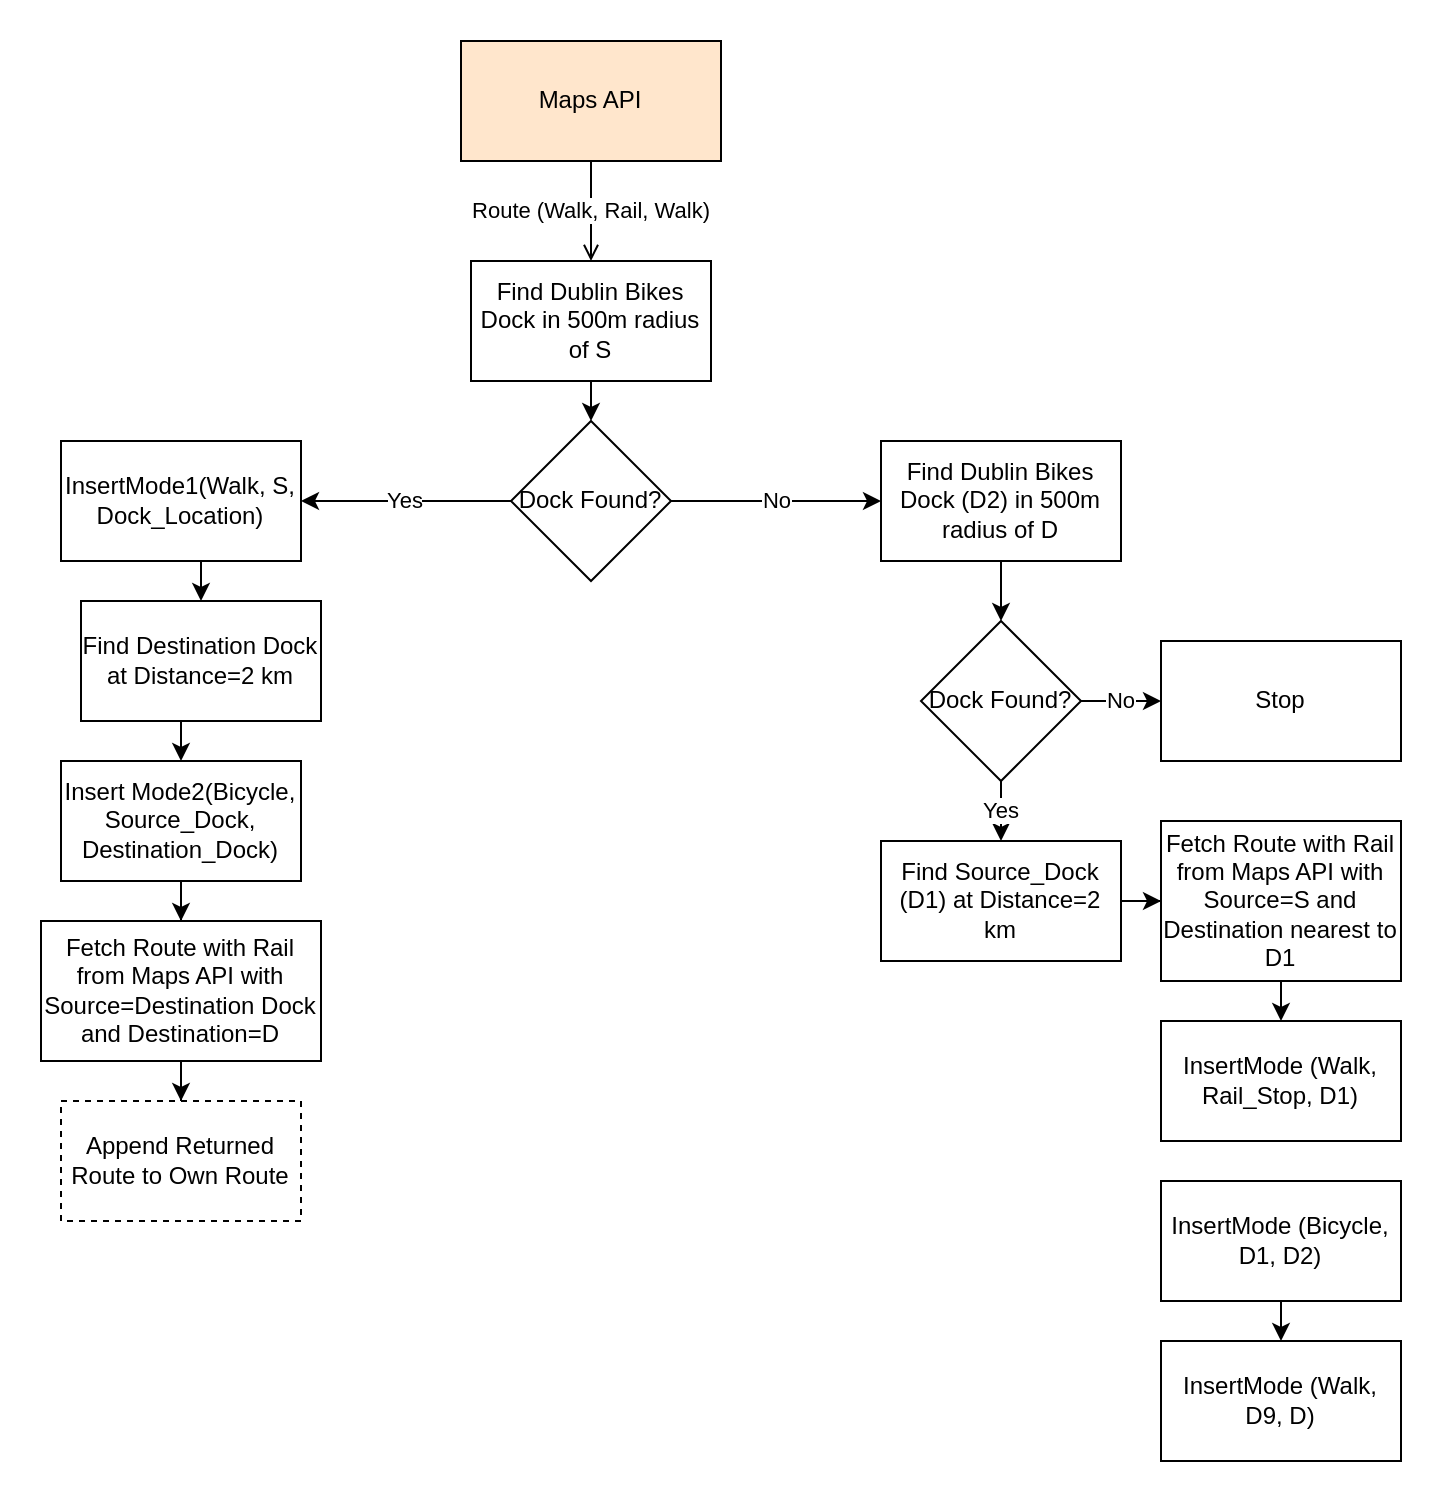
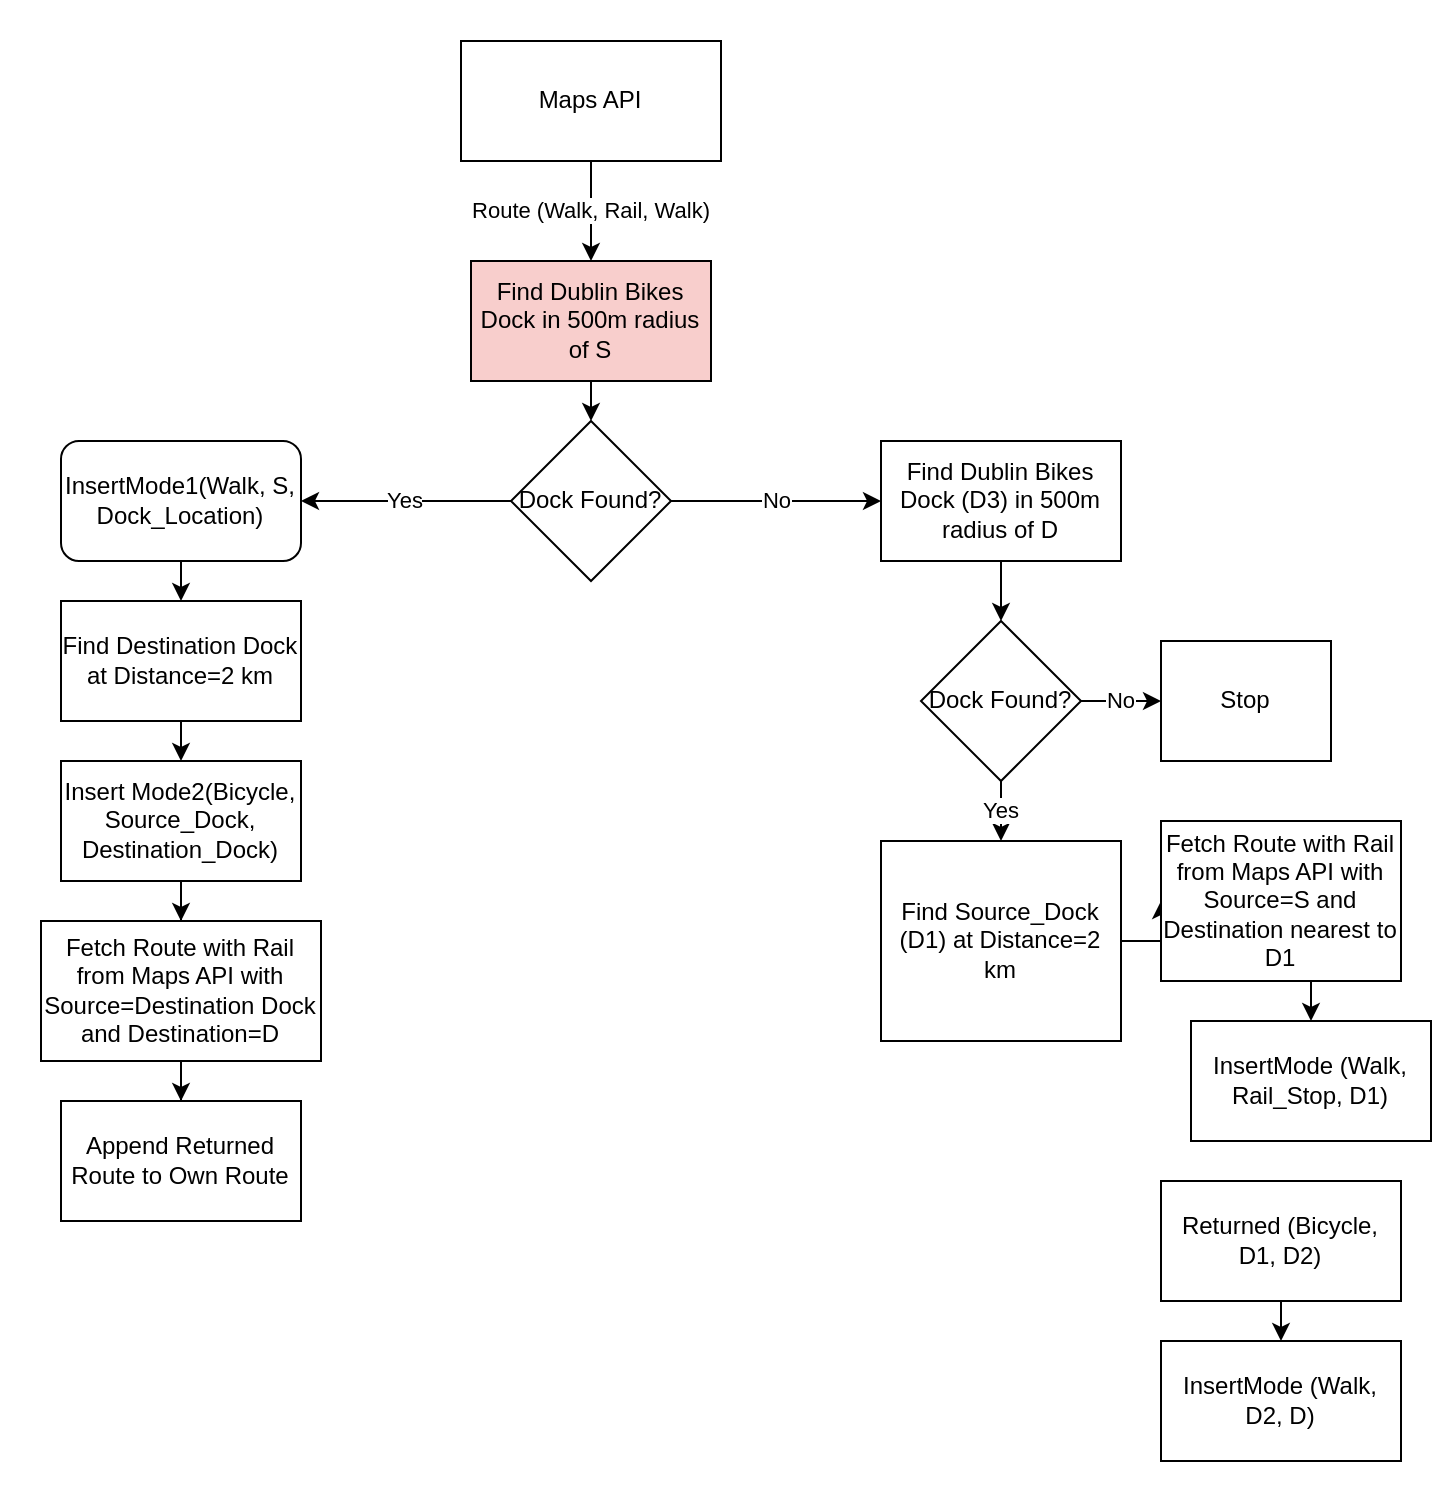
(591, 101) -> (591, 101)
(591, 249) -> (591, 246)
(591, 321) -> (591, 321)
(181, 501) -> (181, 501)
(1001, 501) -> (1001, 501)
(201, 661) -> (181, 661)
(1281, 701) -> (1246, 701)
(1001, 901) -> (1001, 941)
(1281, 1081) -> (1311, 1081)
(181, 1161) -> (181, 1161)
(1281, 1241) -> (1281, 1241)
(1281, 1401) -> (1281, 1401)
